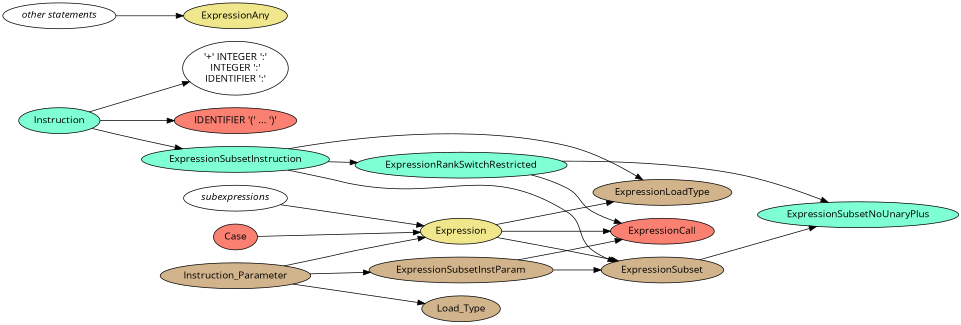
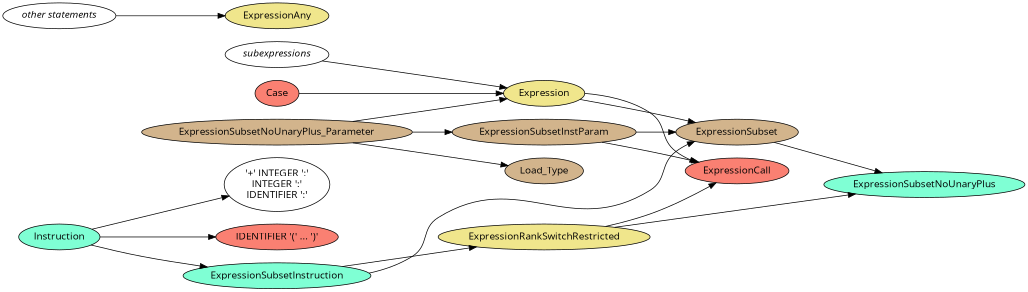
(461, 165) -> (544, 237)
(662, 192) -> none
(235, 276) -> (277, 132)
